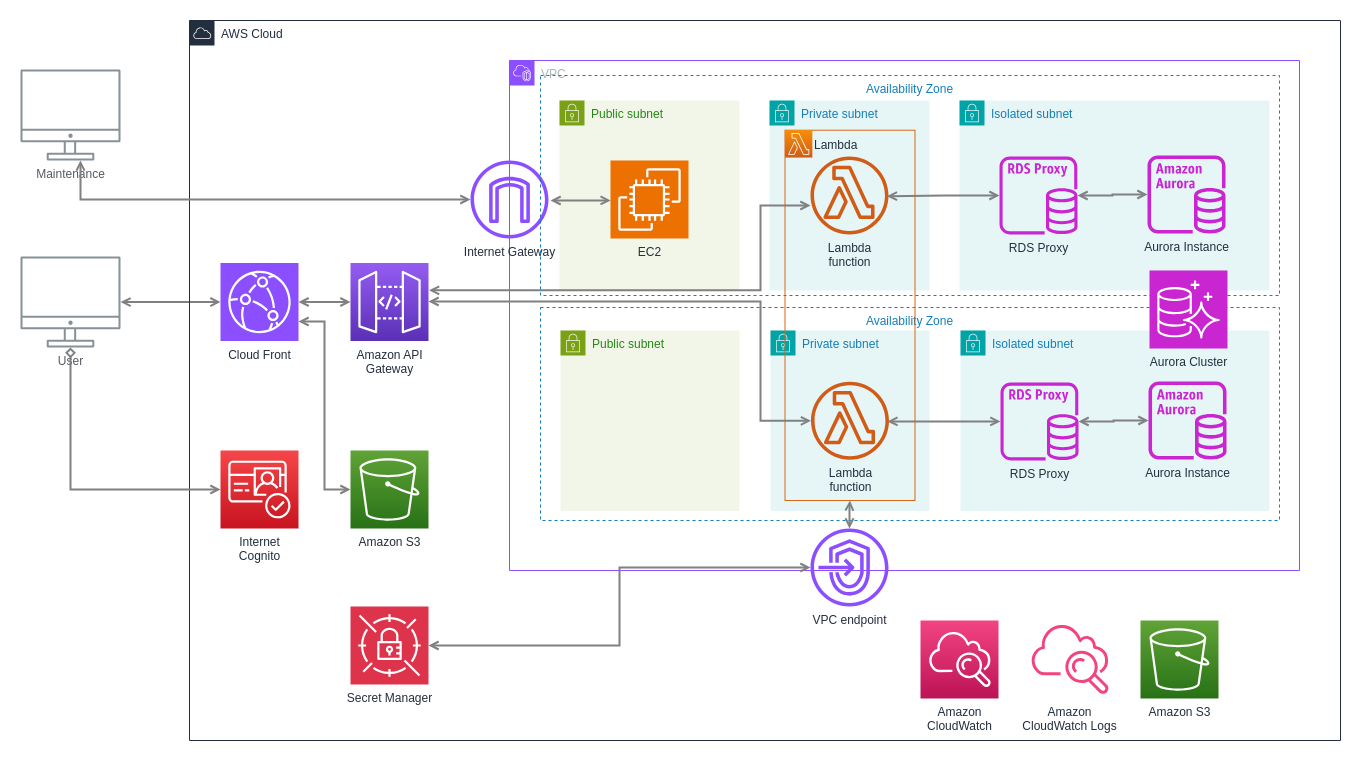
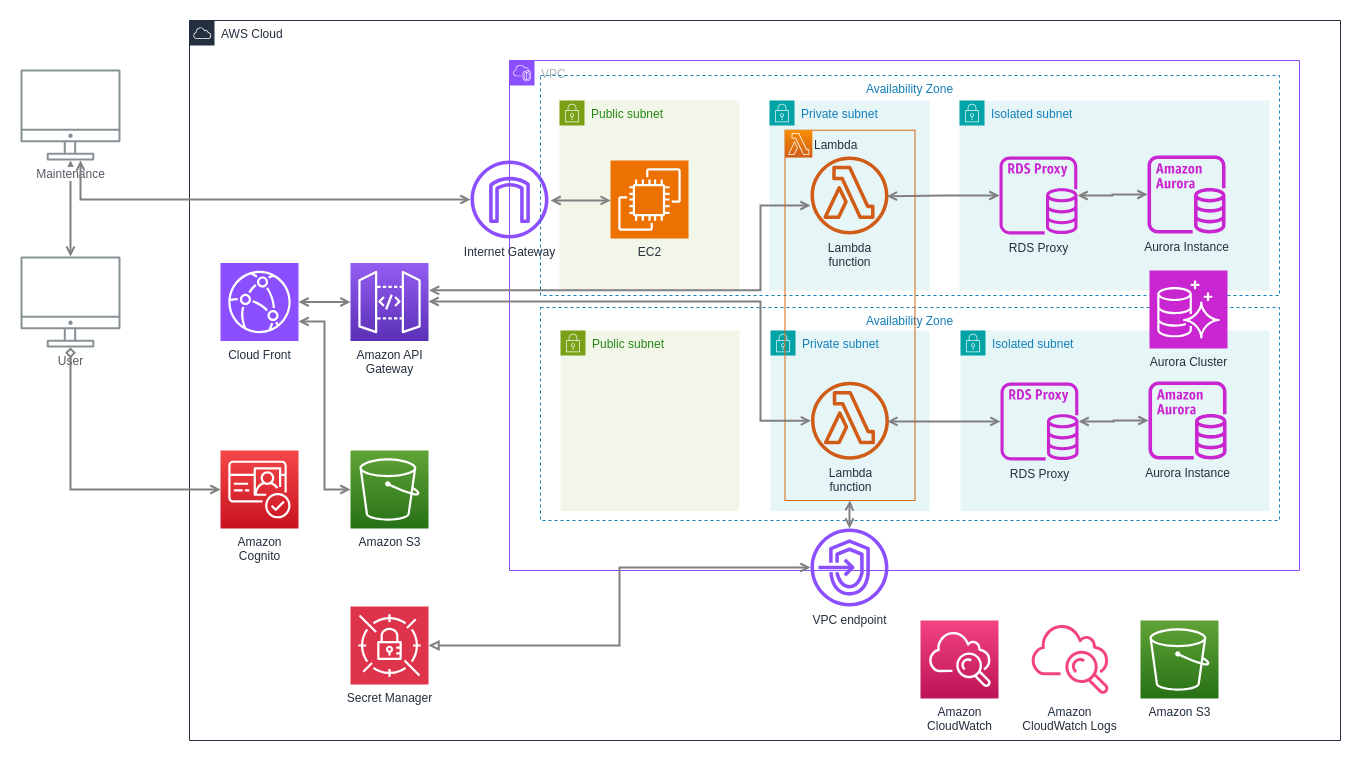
(171, 302) -> (71, 216)
(260, 550) -> (260, 550)
(437, 646) -> (440, 646)
